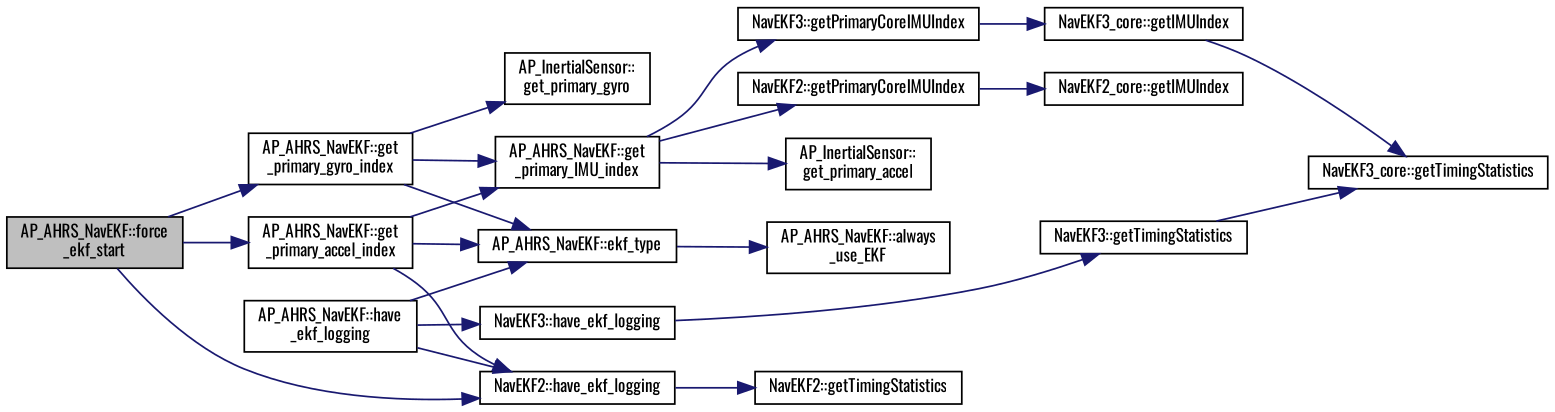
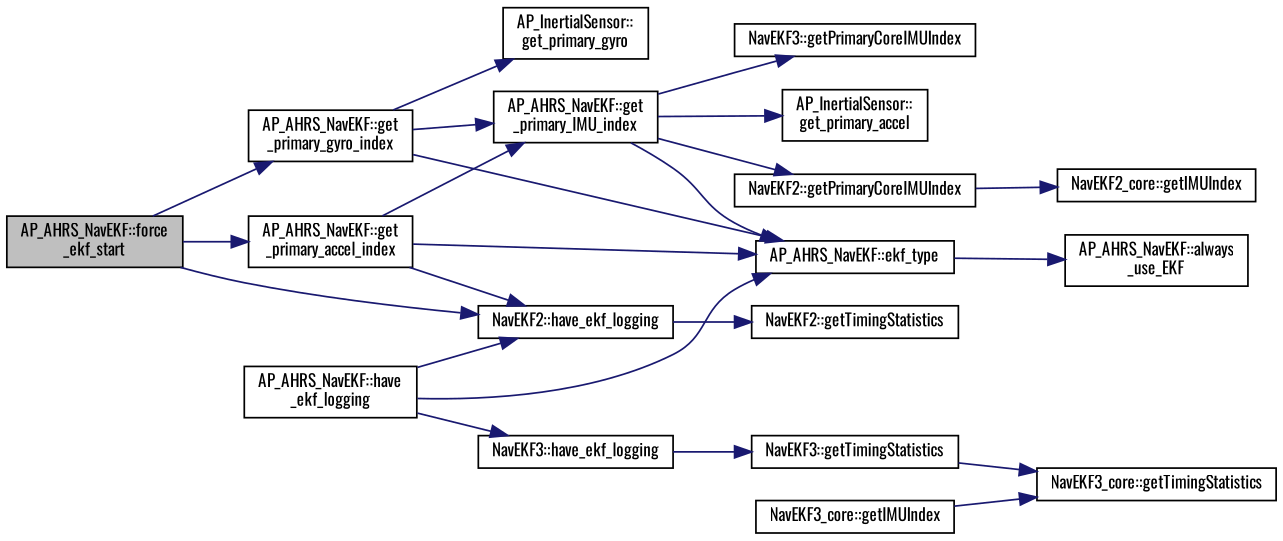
(1003, 24) -> none
none -> (696, 189)
